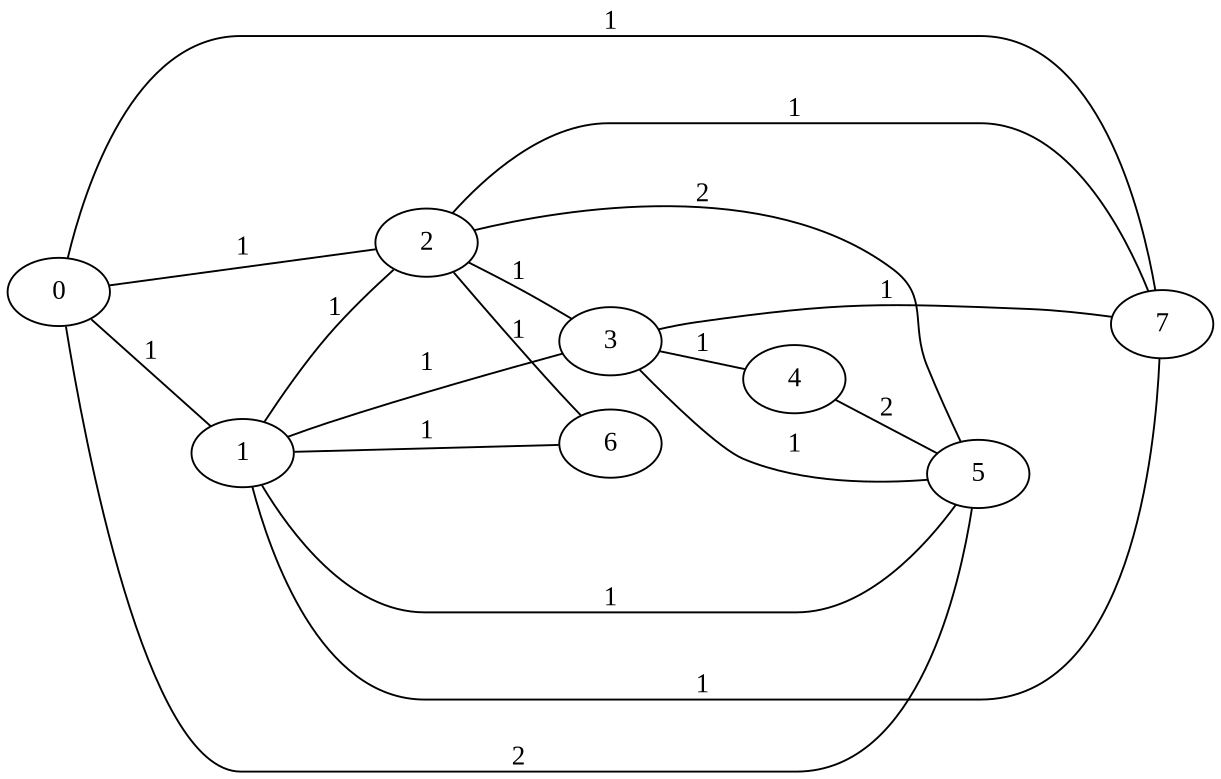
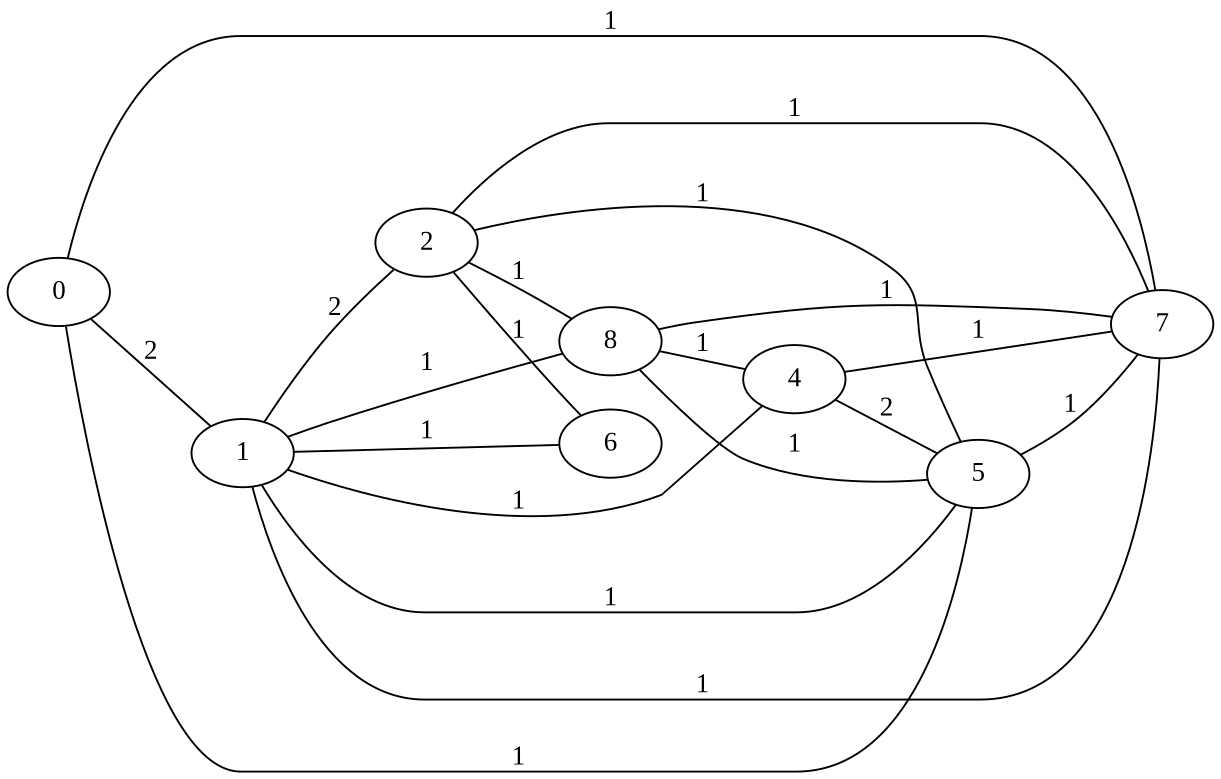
(702, 194) -> (702, 194)
(243, 267) -> none
(335, 308) -> (335, 308)
(610, 341) -> (610, 341)
(151, 352) -> (151, 352)
none -> (978, 352)
none -> (1085, 412)
none -> (540, 515)
(519, 757) -> (519, 757)
